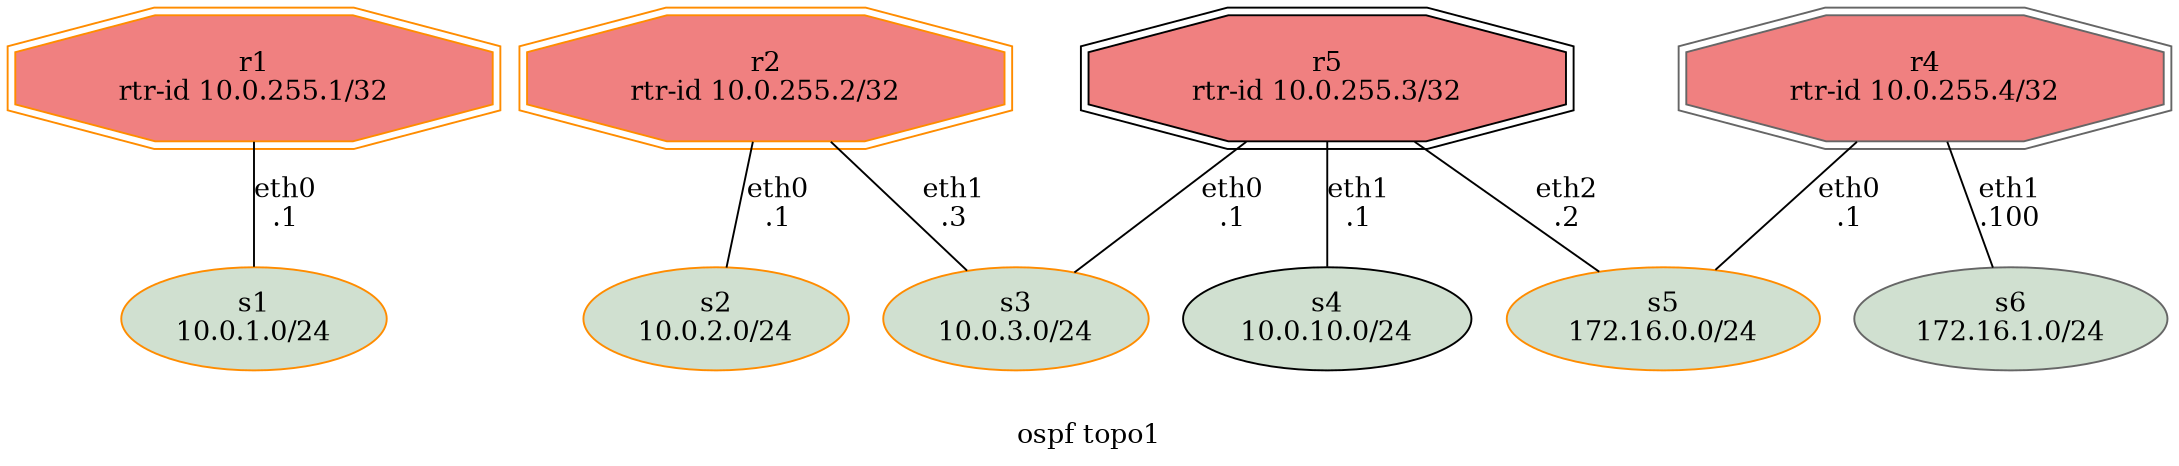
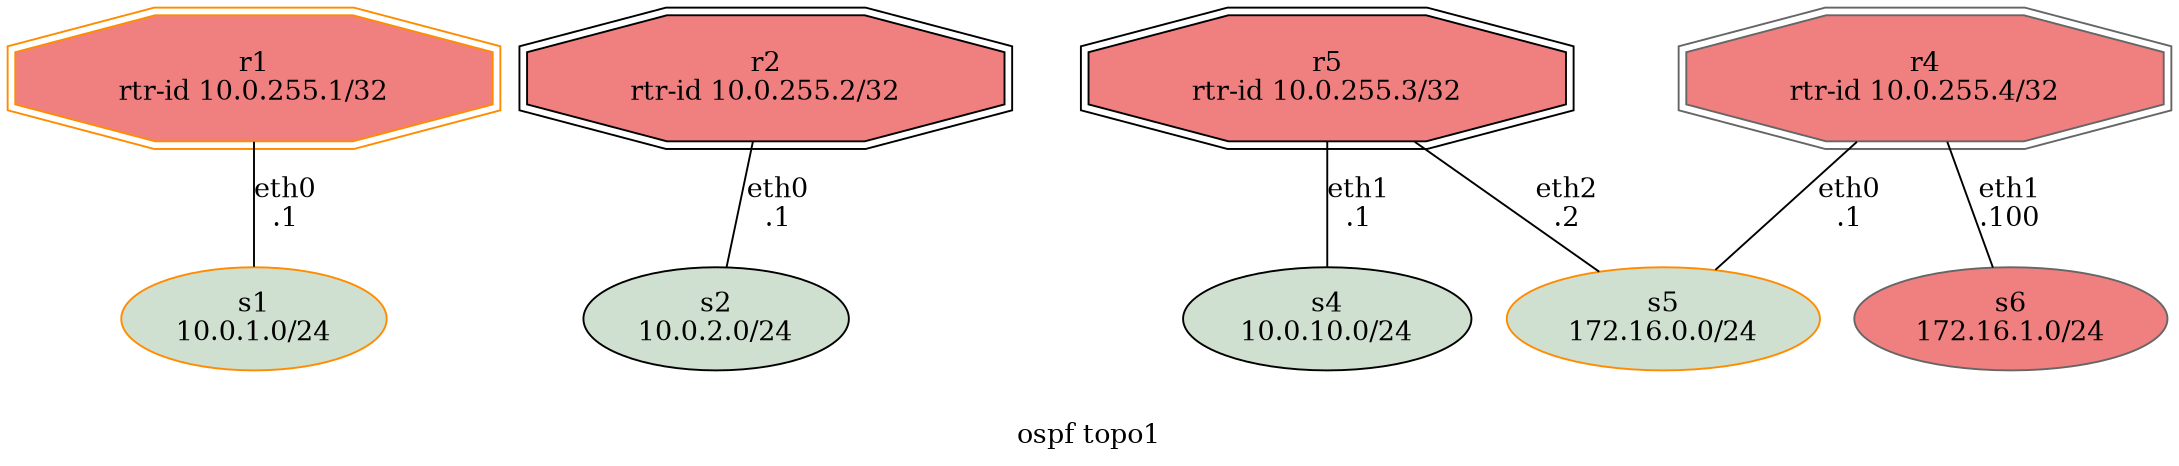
(766, 78) -> (766, 78)
(716, 319) -> (716, 319)
(1016, 319) -> none
(2011, 319) -> (2011, 319)
